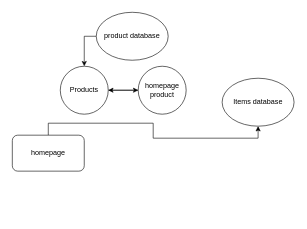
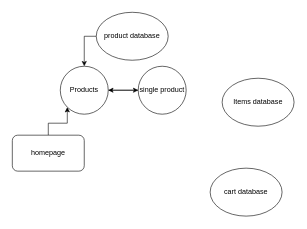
(162, 90) -> (162, 90)
(152, 123) -> (67, 112)
none -> (246, 192)
